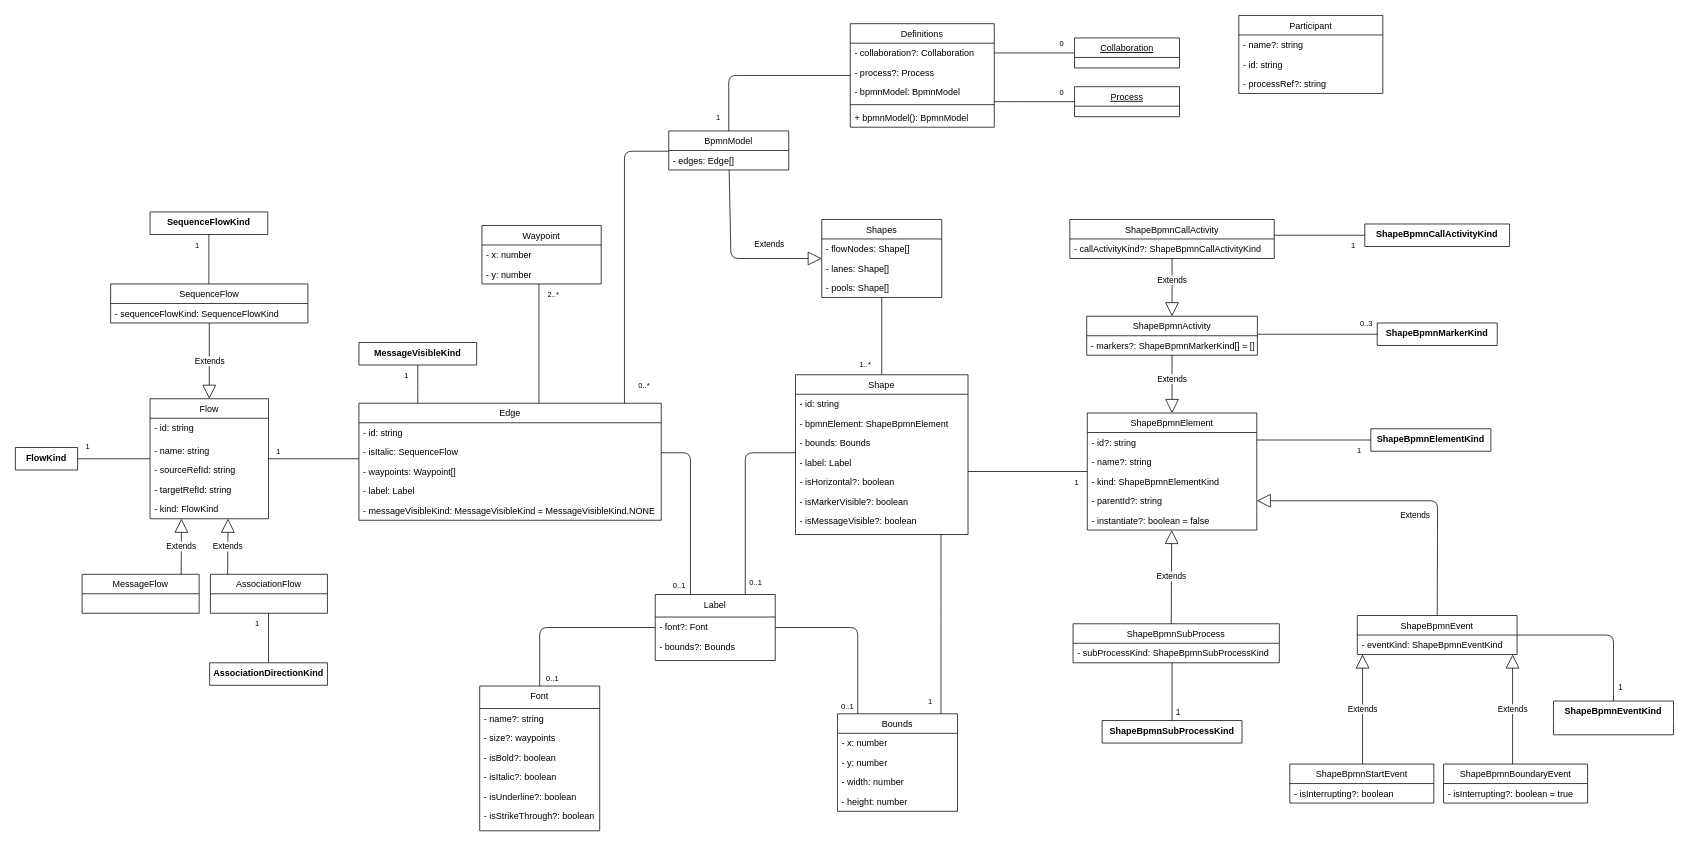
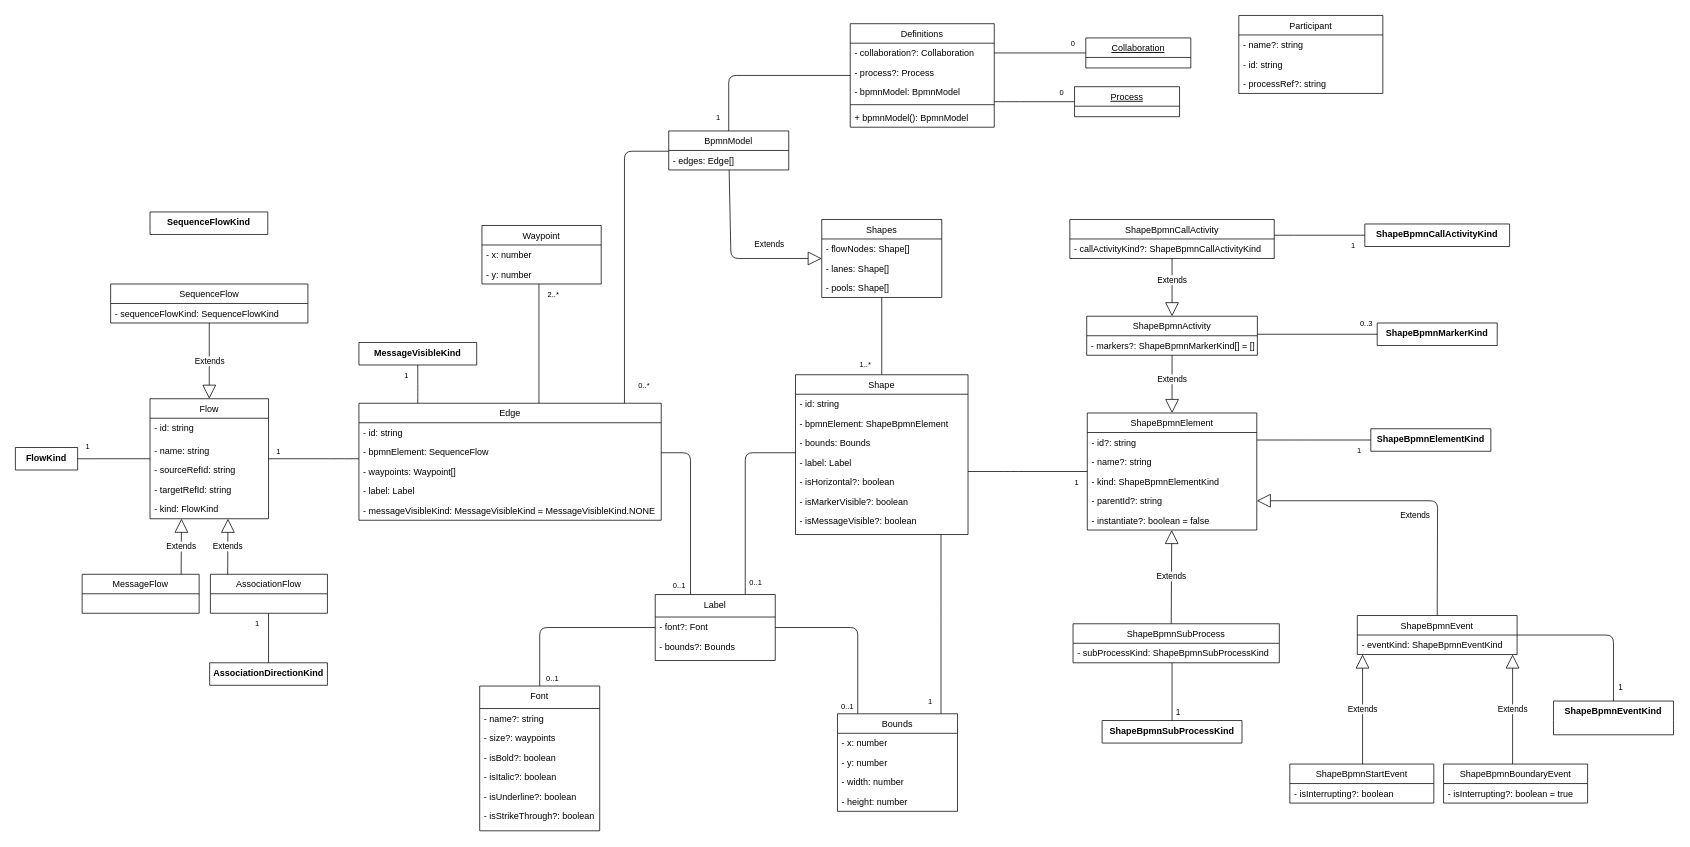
(1127, 53) -> (1138, 53)
(209, 256) -> none
(415, 452) -> (425, 452)
